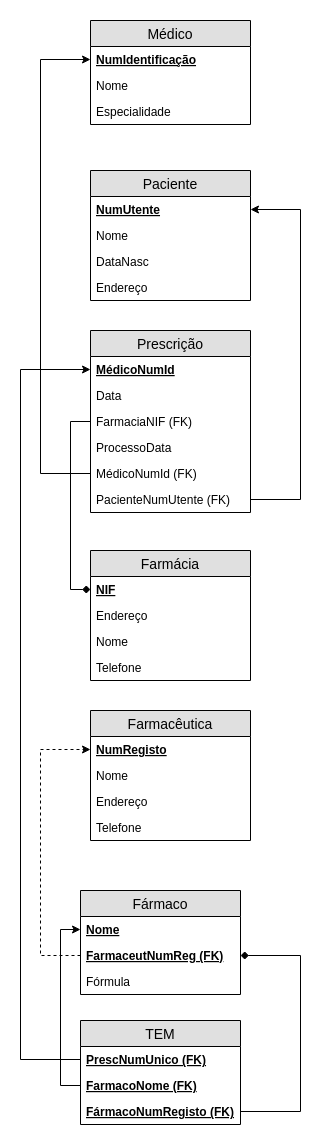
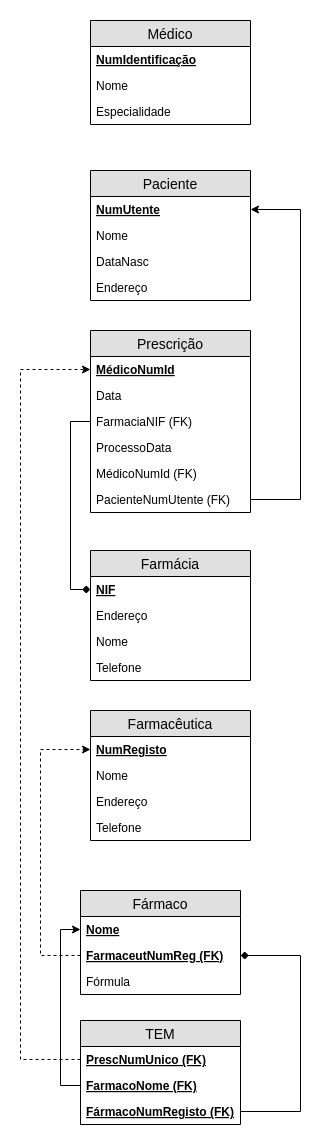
(41, 271) -> none
(21, 714) -> (21, 714)
